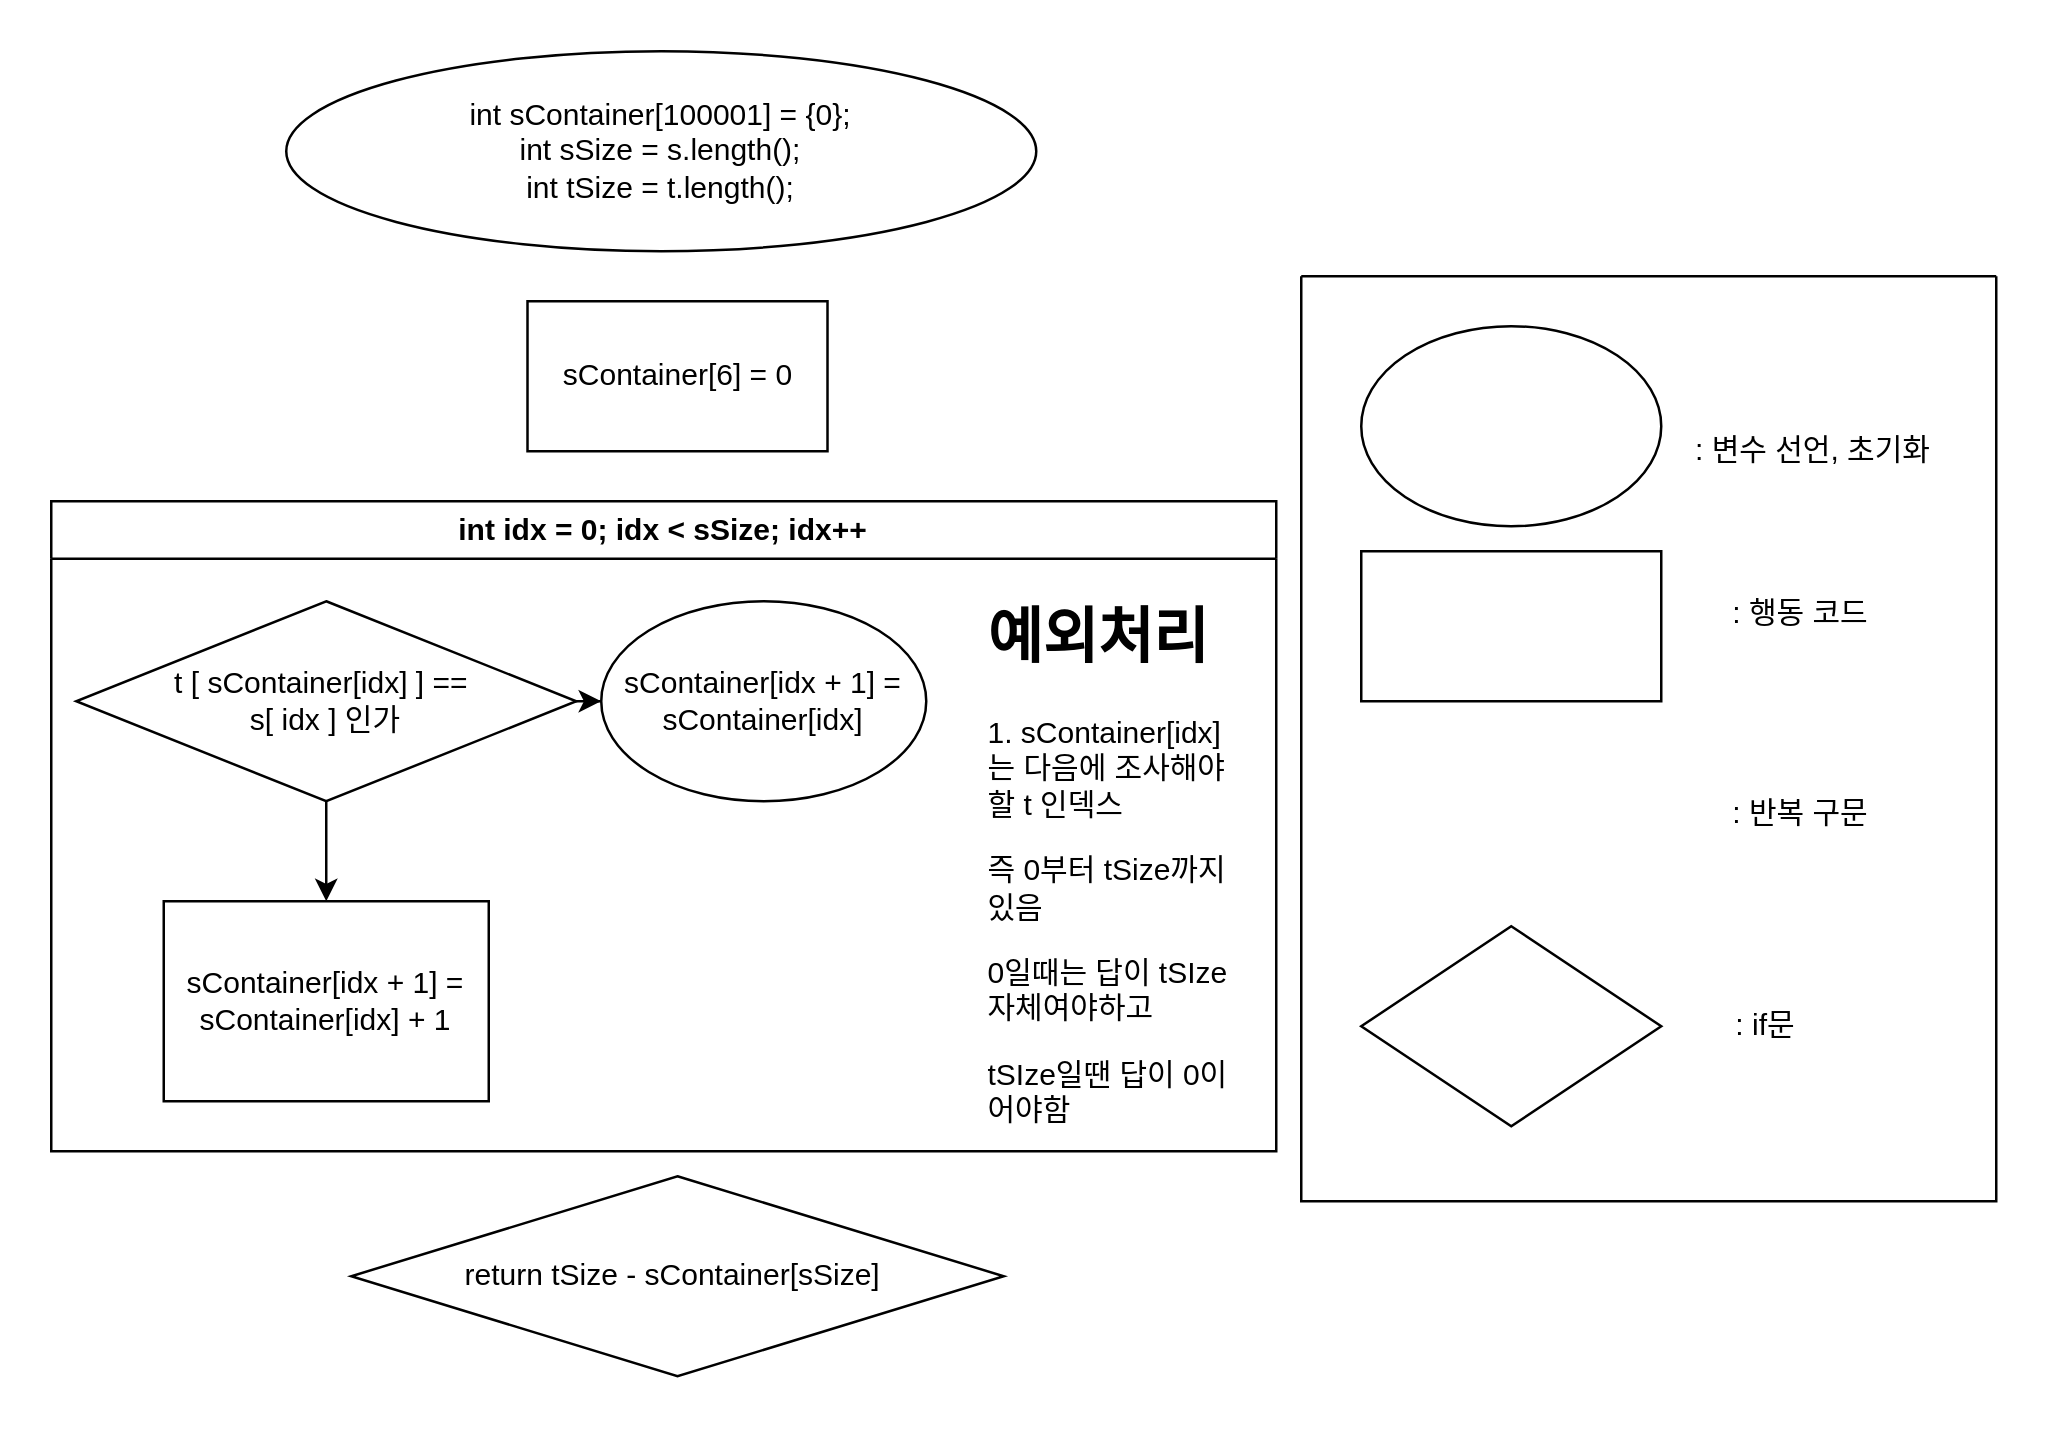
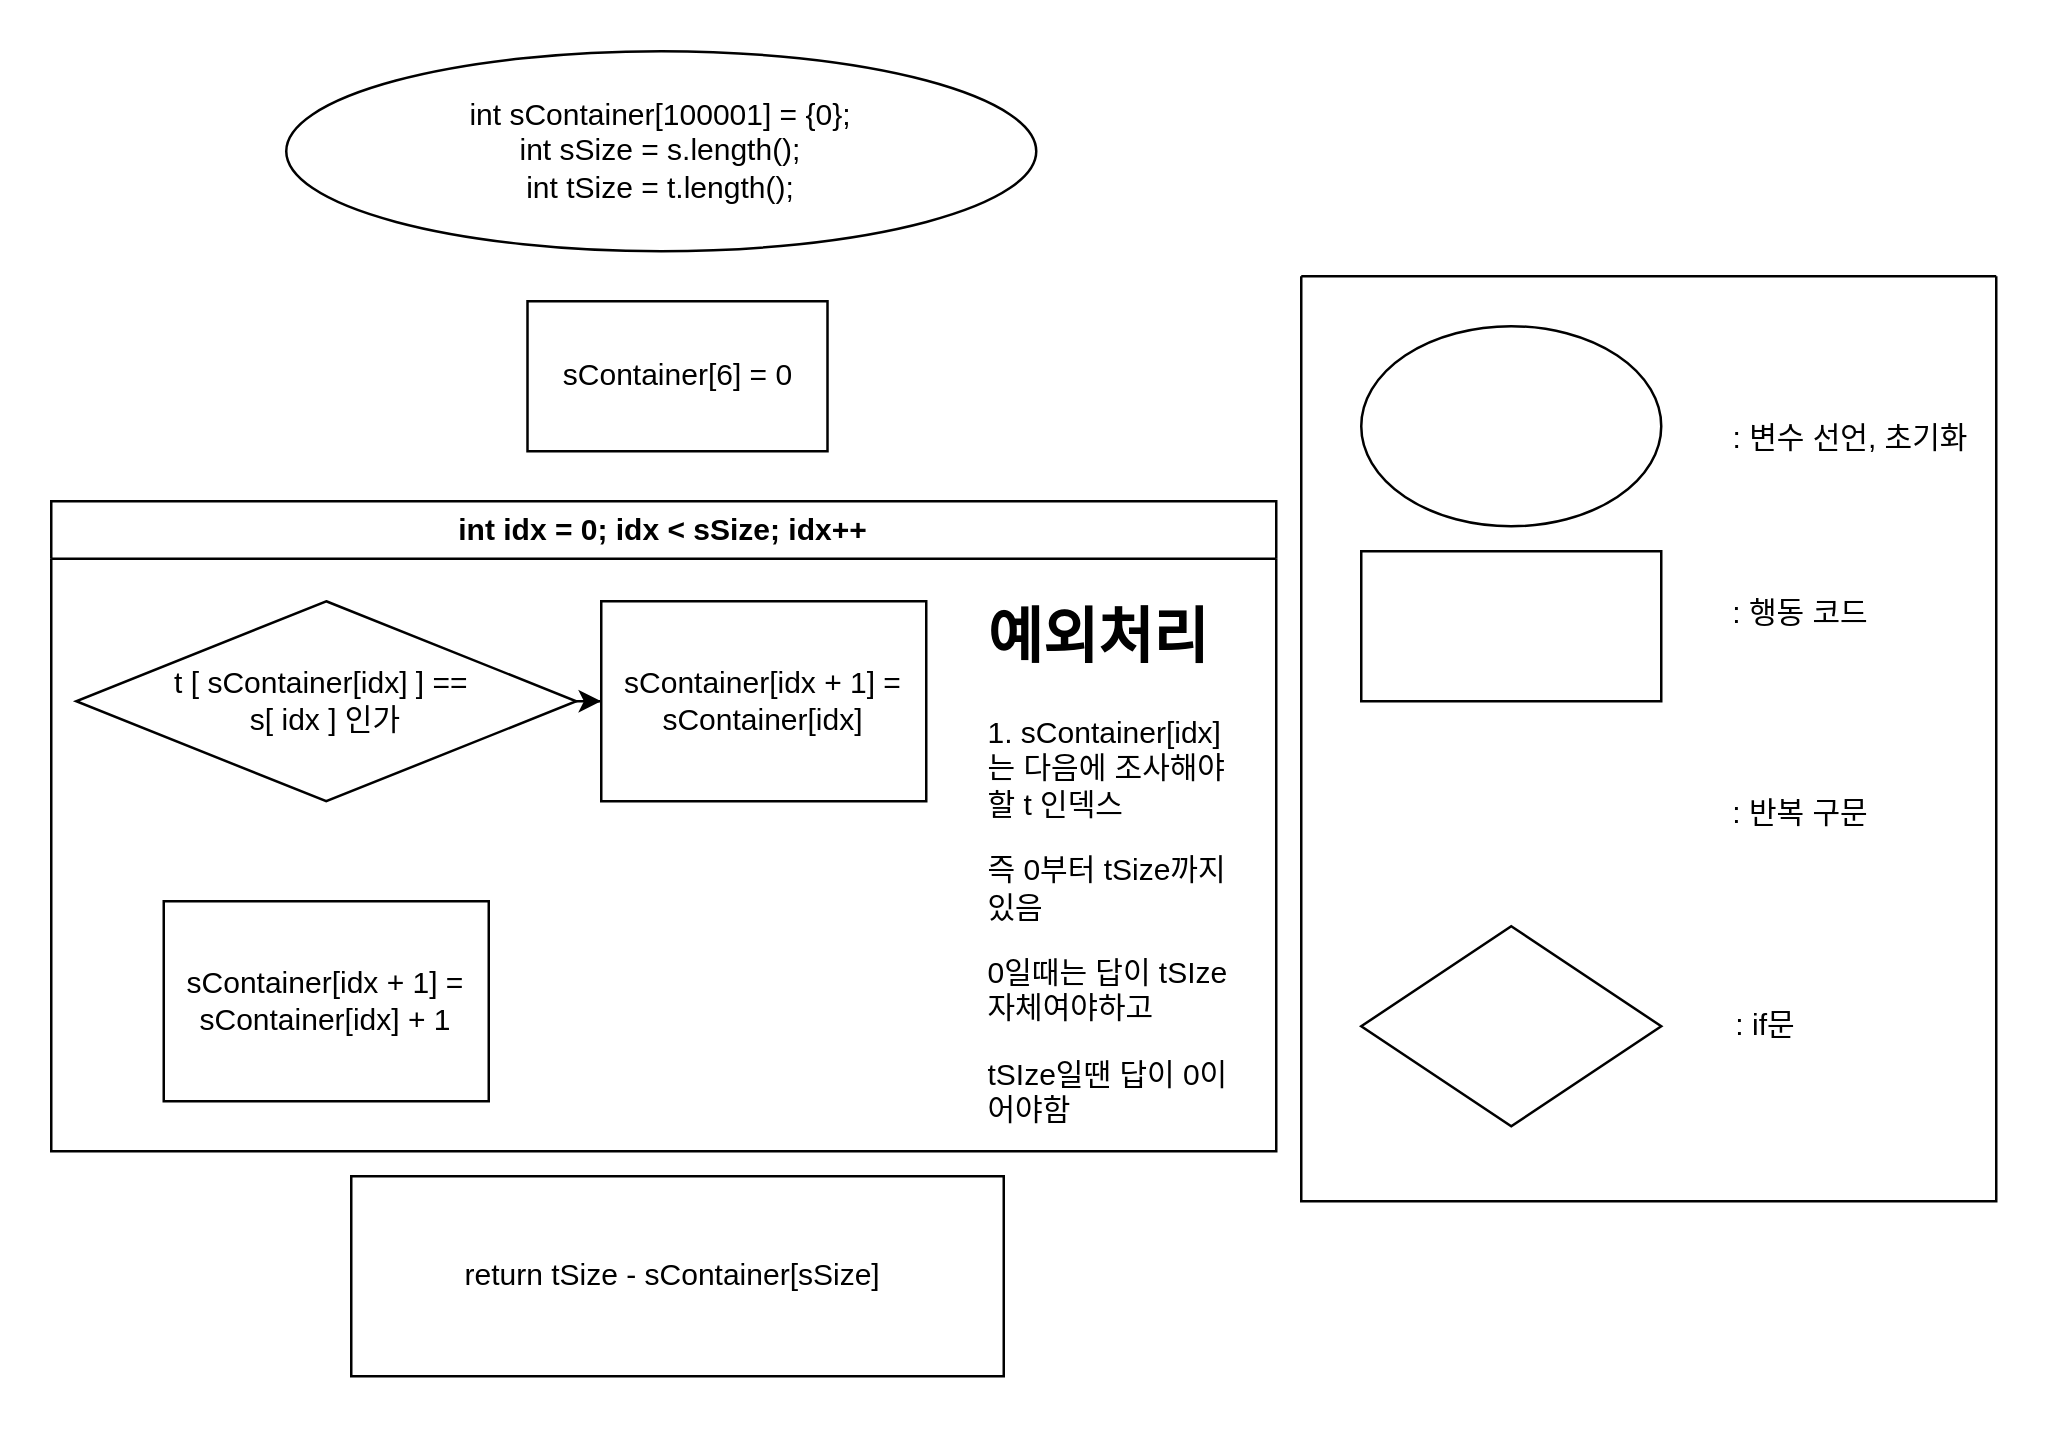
(1814, 451) -> (1851, 439)
(764, 701) -> (764, 701)
(326, 843) -> none
(678, 1276) -> (678, 1276)
